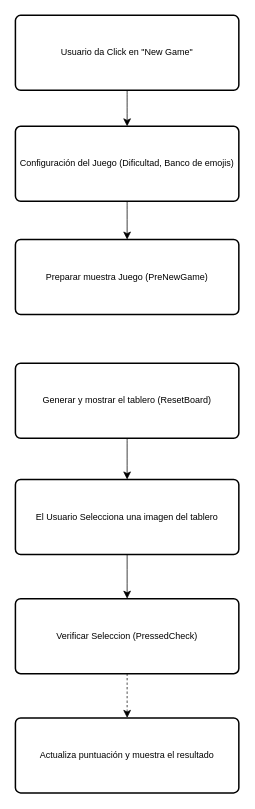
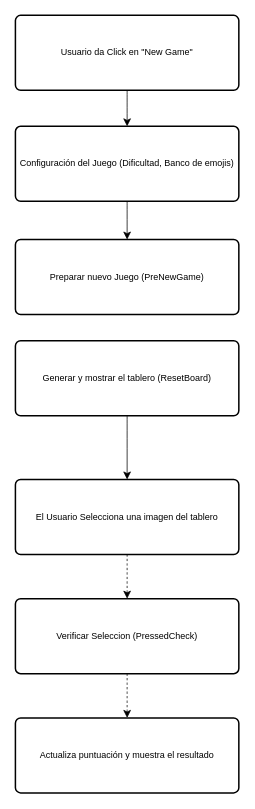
(127, 277) -> (127, 277)
(127, 401) -> (127, 378)
(127, 573) -> (127, 573)
